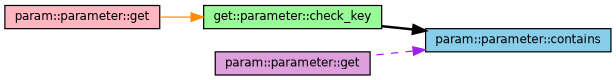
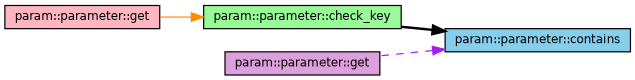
(293, 17) -> (302, 17)
